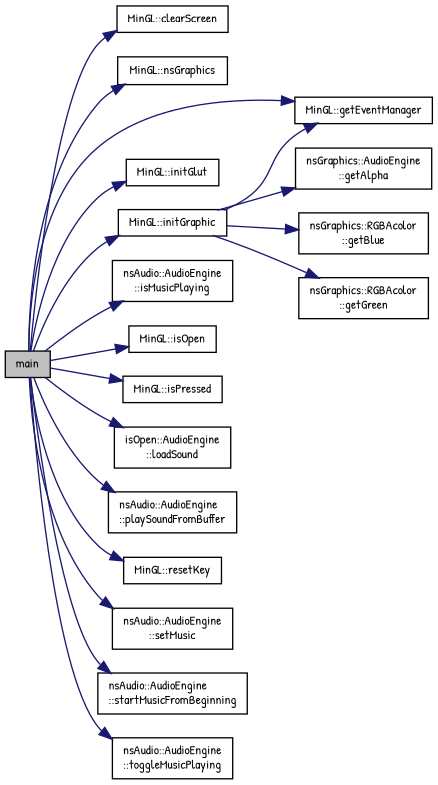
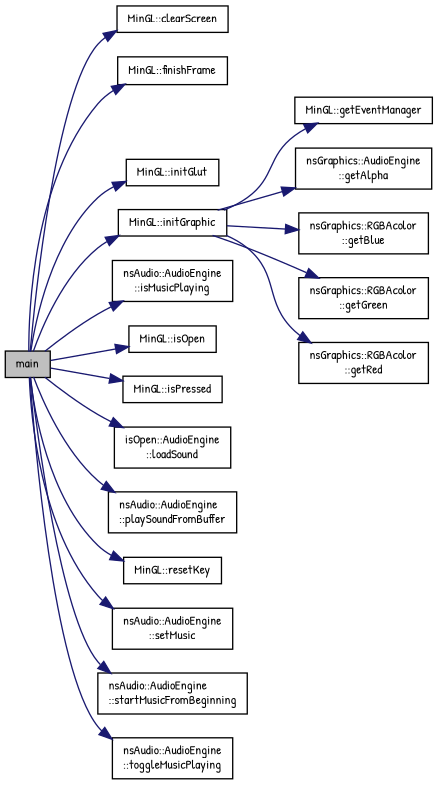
(173, 71) -> (173, 71)
(88, 158) -> none
none -> (364, 363)
